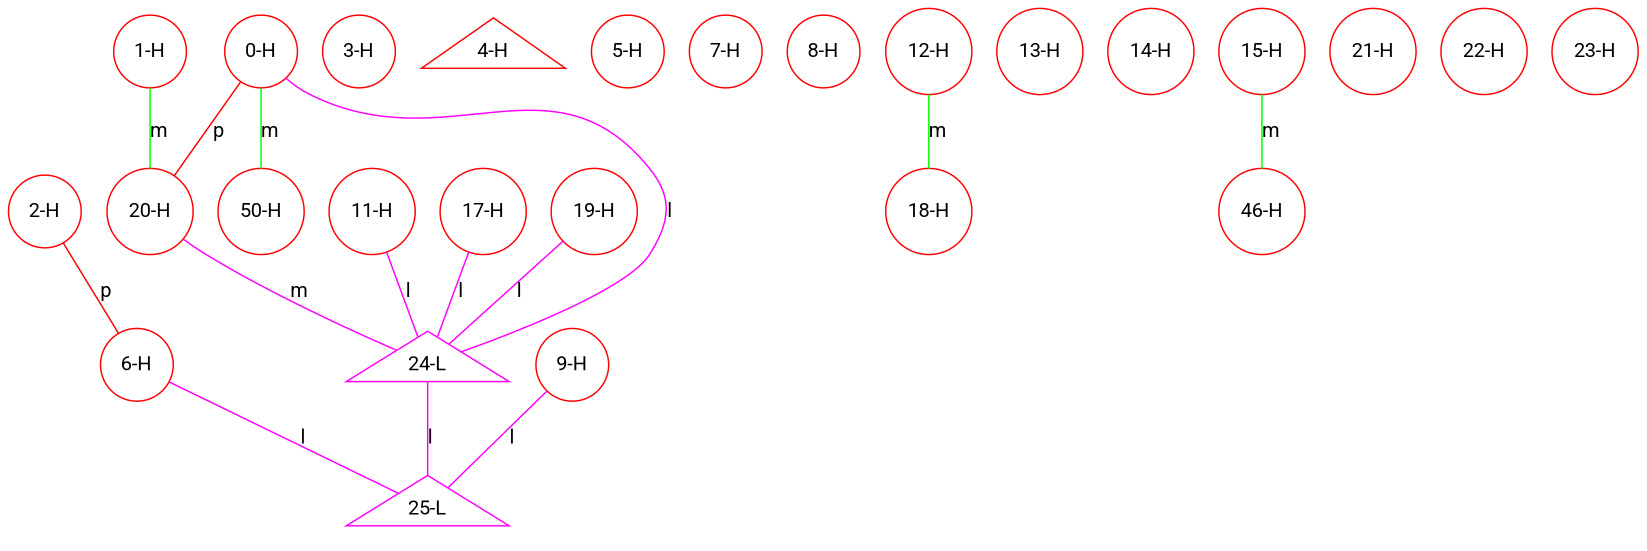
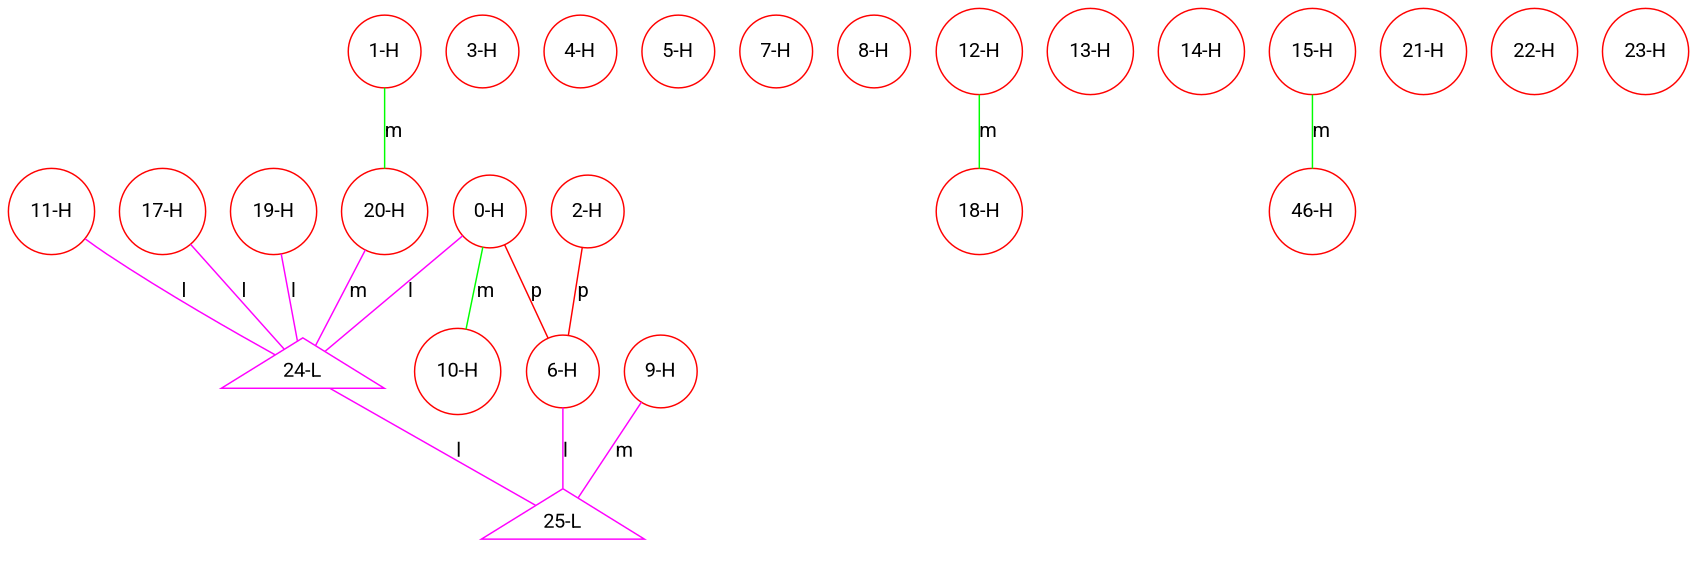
(493, 52) -> (580, 51)
(207, 129) -> (526, 291)
(261, 211) -> (458, 371)
(512, 438) -> (625, 451)
